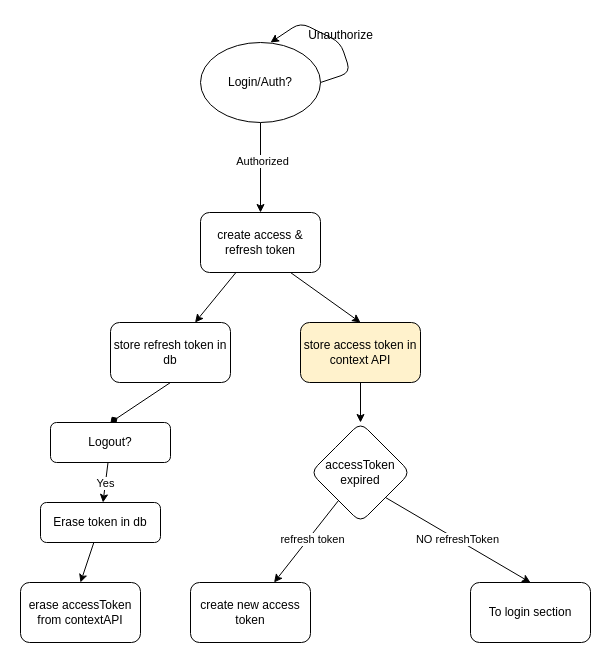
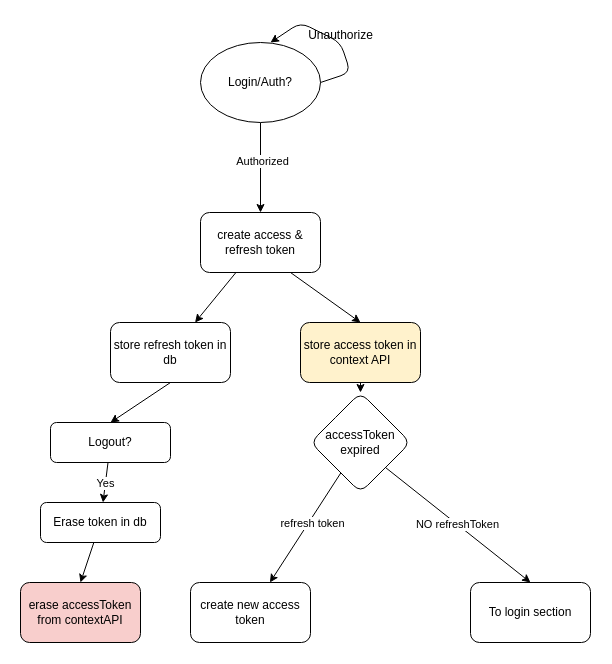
(118, 418) -> (117, 418)
(361, 473) -> (361, 443)
(81, 613) -> (81, 613)
